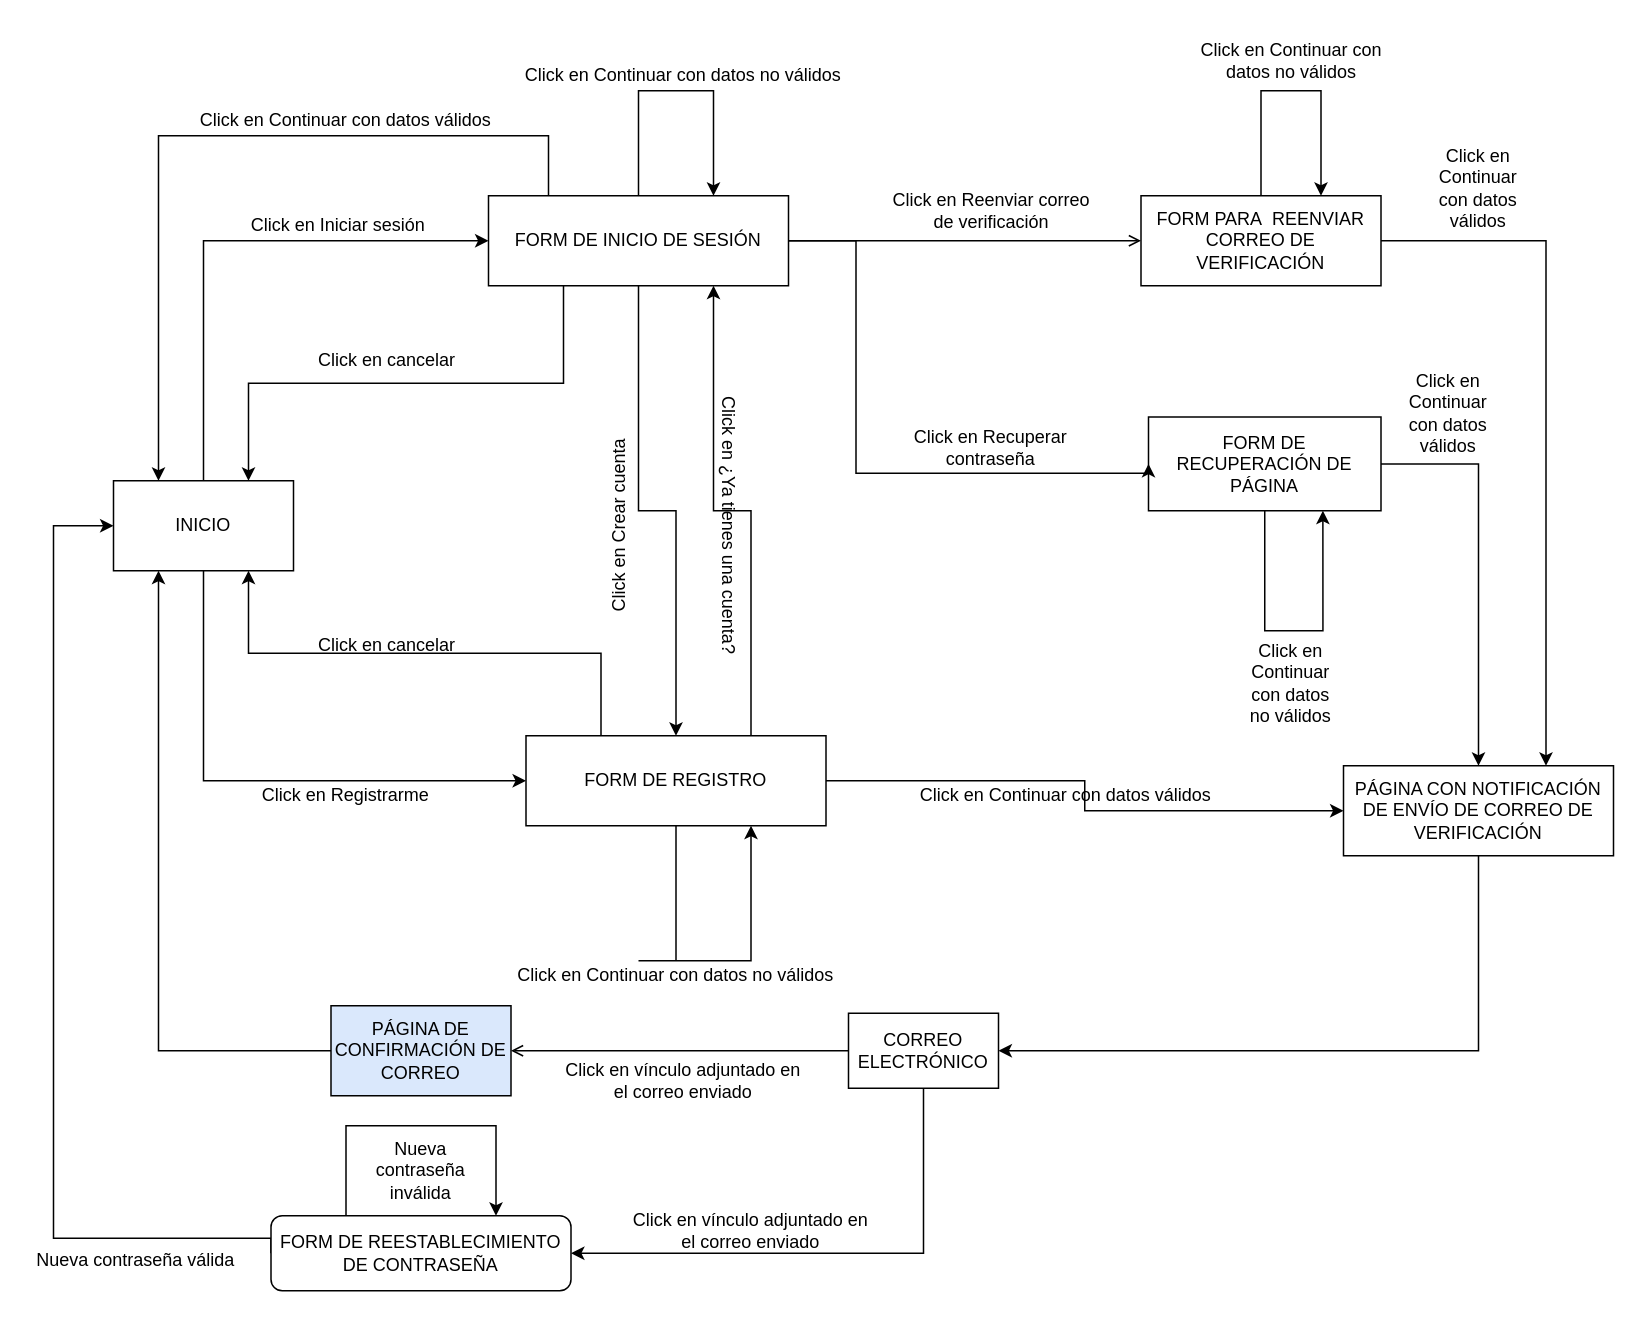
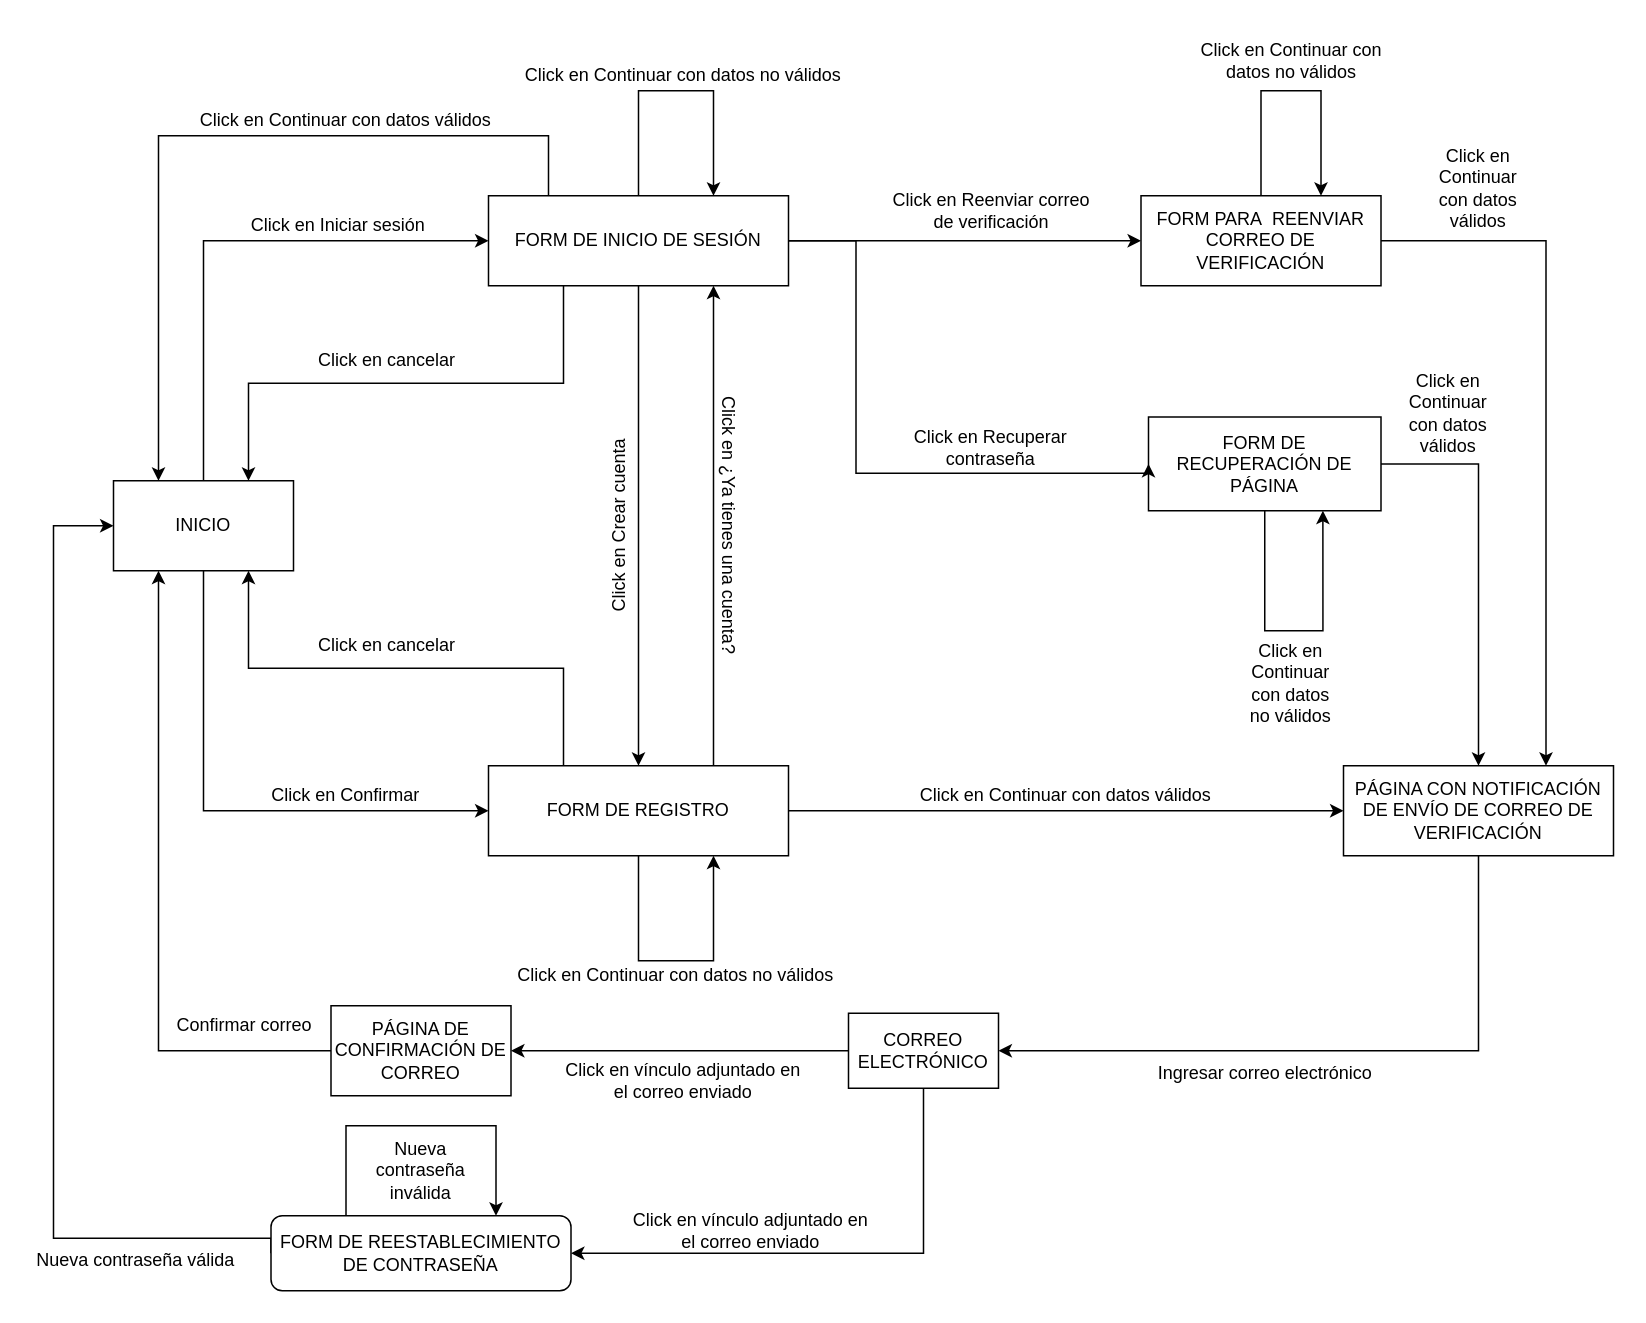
(1131, 241) -> (1129, 241)
(676, 781) -> (638, 811)
(346, 796) -> (346, 796)
none -> (245, 1025)
(421, 1051) -> (421, 1051)
(520, 1051) -> (522, 1051)
none -> (1265, 1073)
